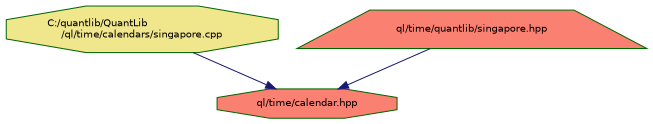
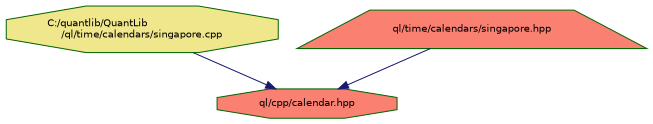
(472, 29) -> (472, 29)
(307, 104) -> (307, 104)
